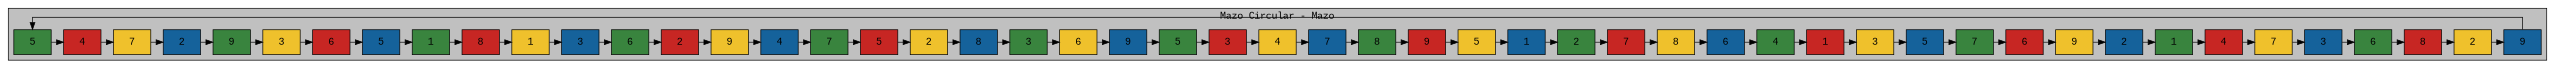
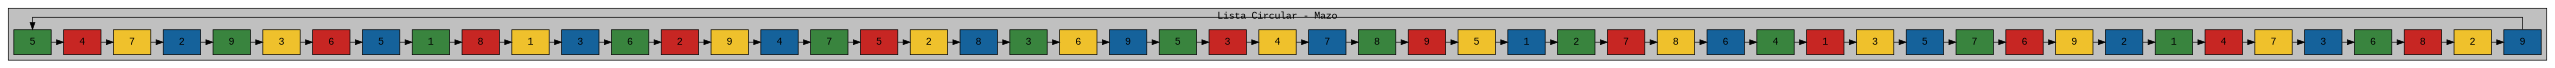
(1278, 16) -> (1278, 16)
